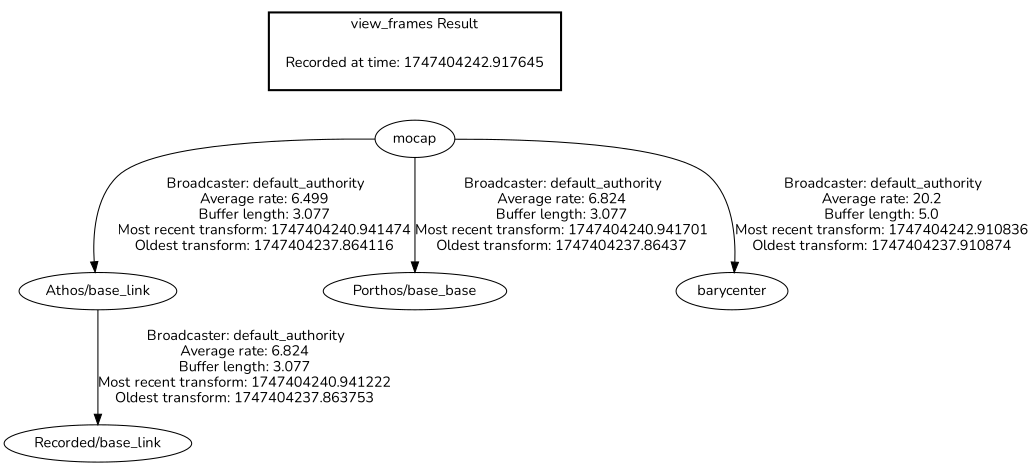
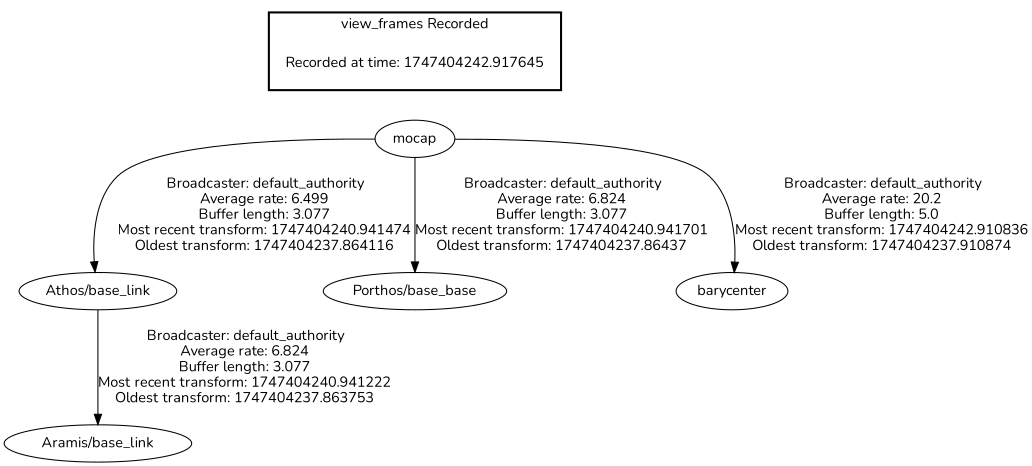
(415, 24) -> (415, 24)
(98, 443) -> (98, 443)
